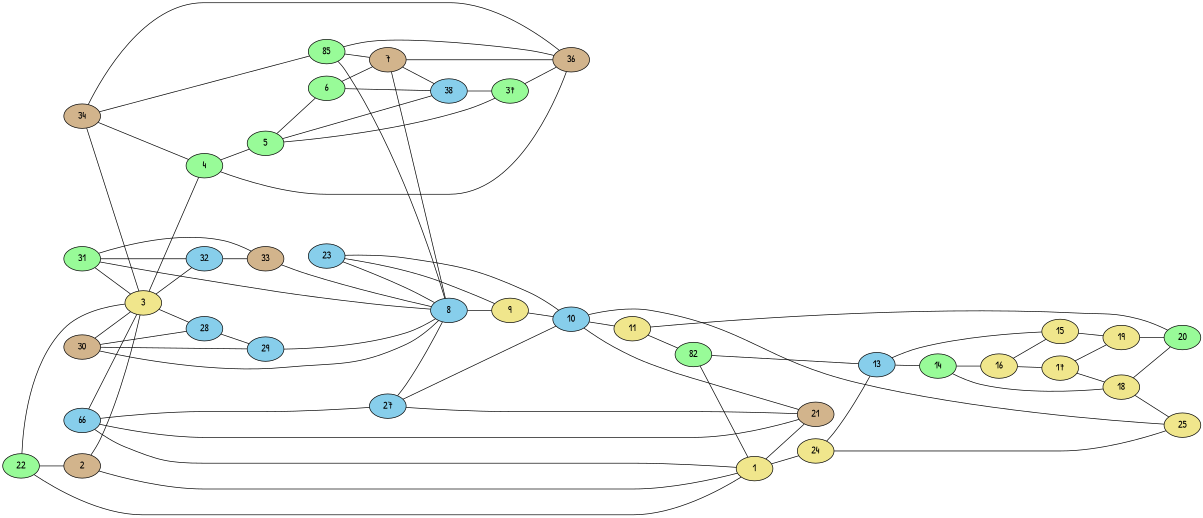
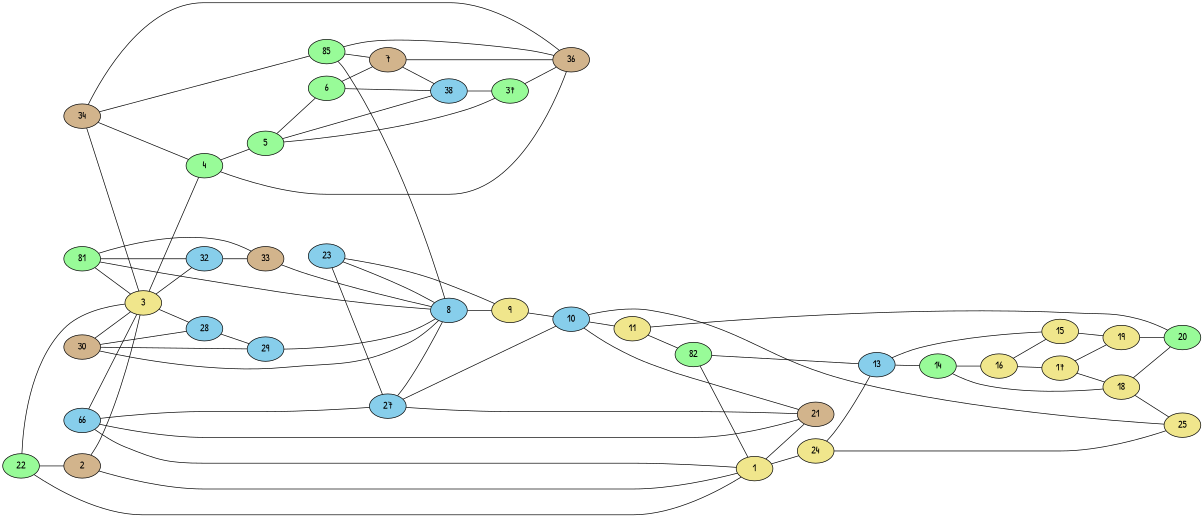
(419, 185) -> none
(82, 259) -> (82, 259)
(456, 267) -> (357, 331)
